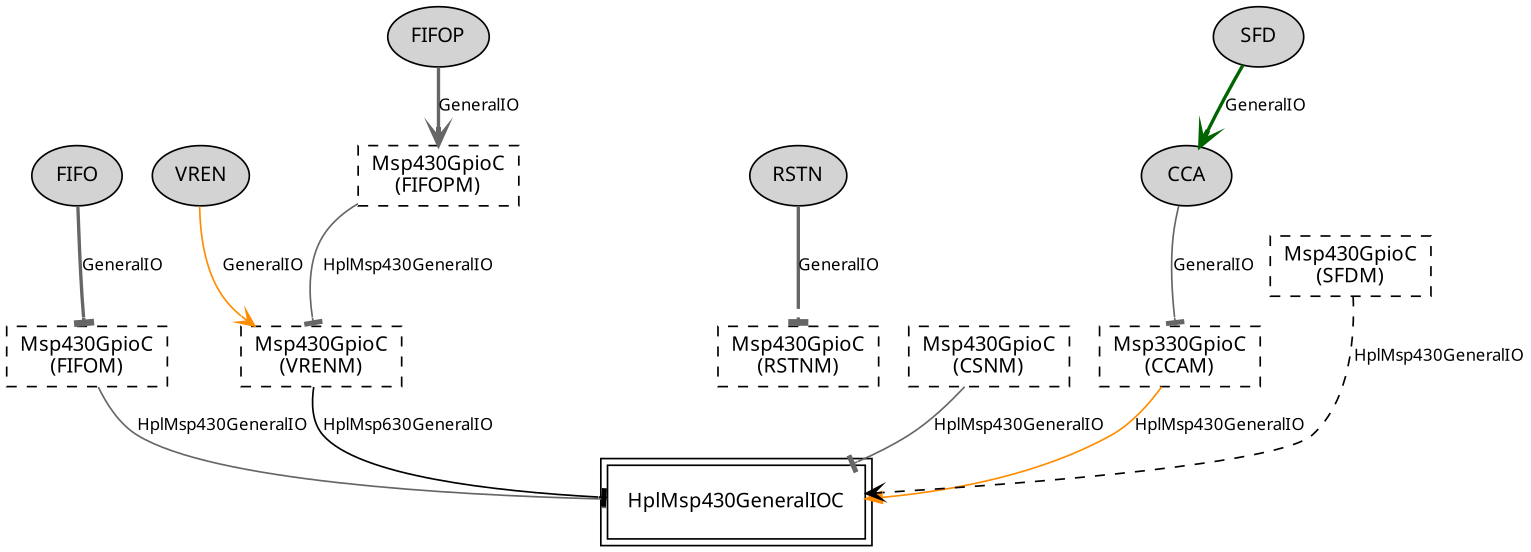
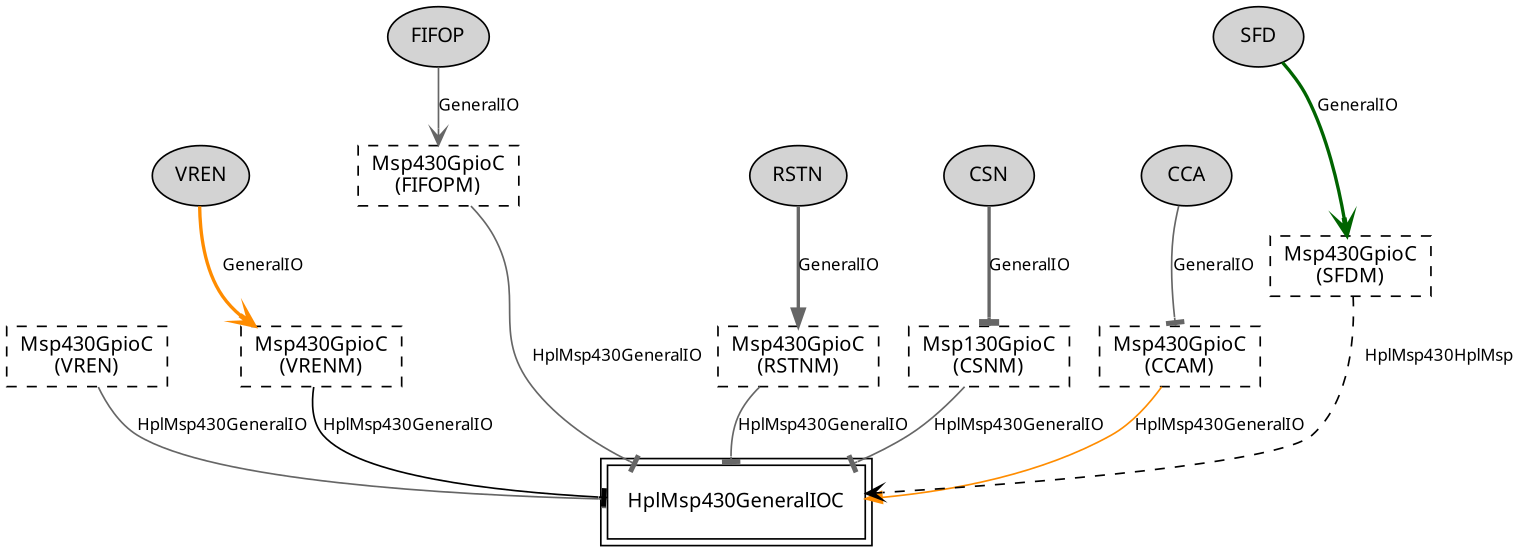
(438, 98) -> (438, 98)
(1225, 98) -> (1323, 136)
(77, 176) -> none
none -> (989, 176)
(316, 252) -> (515, 355)
(798, 257) -> (798, 257)
(208, 266) -> (208, 266)
(87, 356) -> (87, 356)
(989, 356) -> (989, 356)
(1180, 356) -> (1180, 356)
(1439, 356) -> (1439, 356)
none -> (738, 418)
(408, 426) -> (408, 426)
